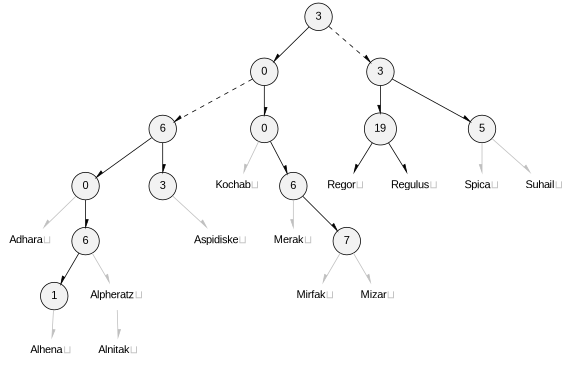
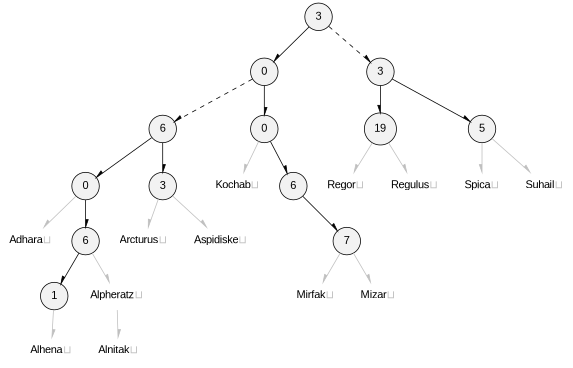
(365, 154) -> (365, 154)
(396, 154) -> (396, 154)
none -> (144, 241)
(293, 241) -> none
